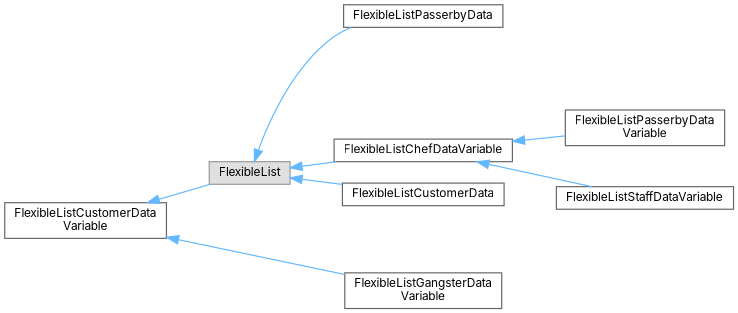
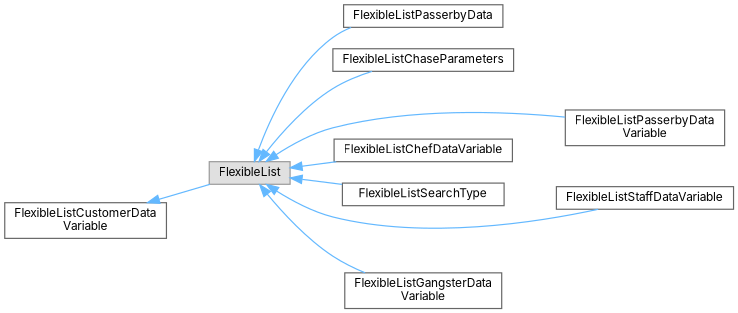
none -> (423, 60)
(545, 138) -> (417, 115)
(540, 175) -> (435, 228)
(423, 194) -> (423, 194)
(262, 257) -> (311, 240)
